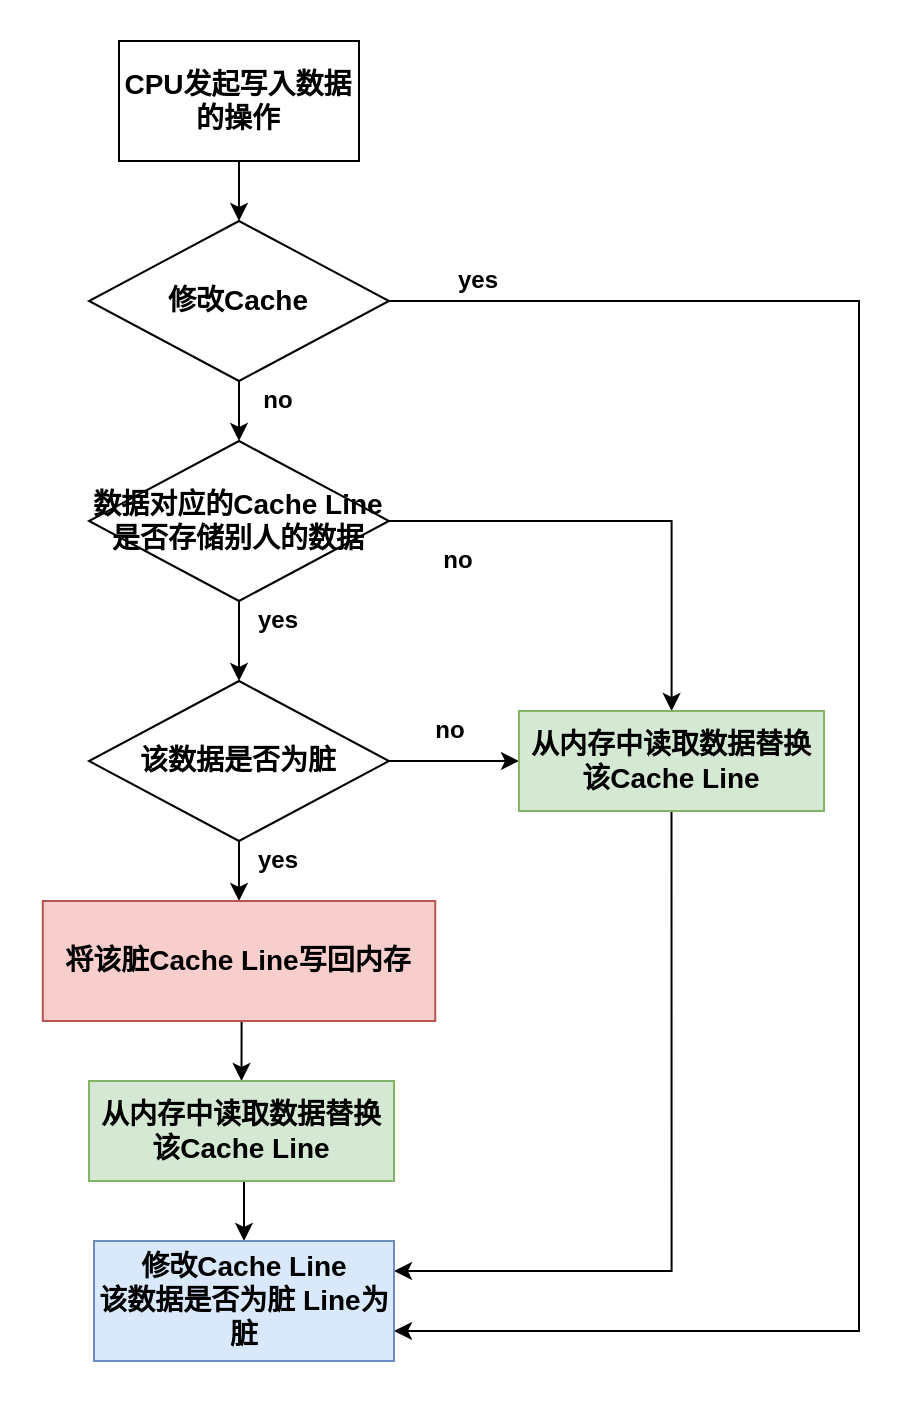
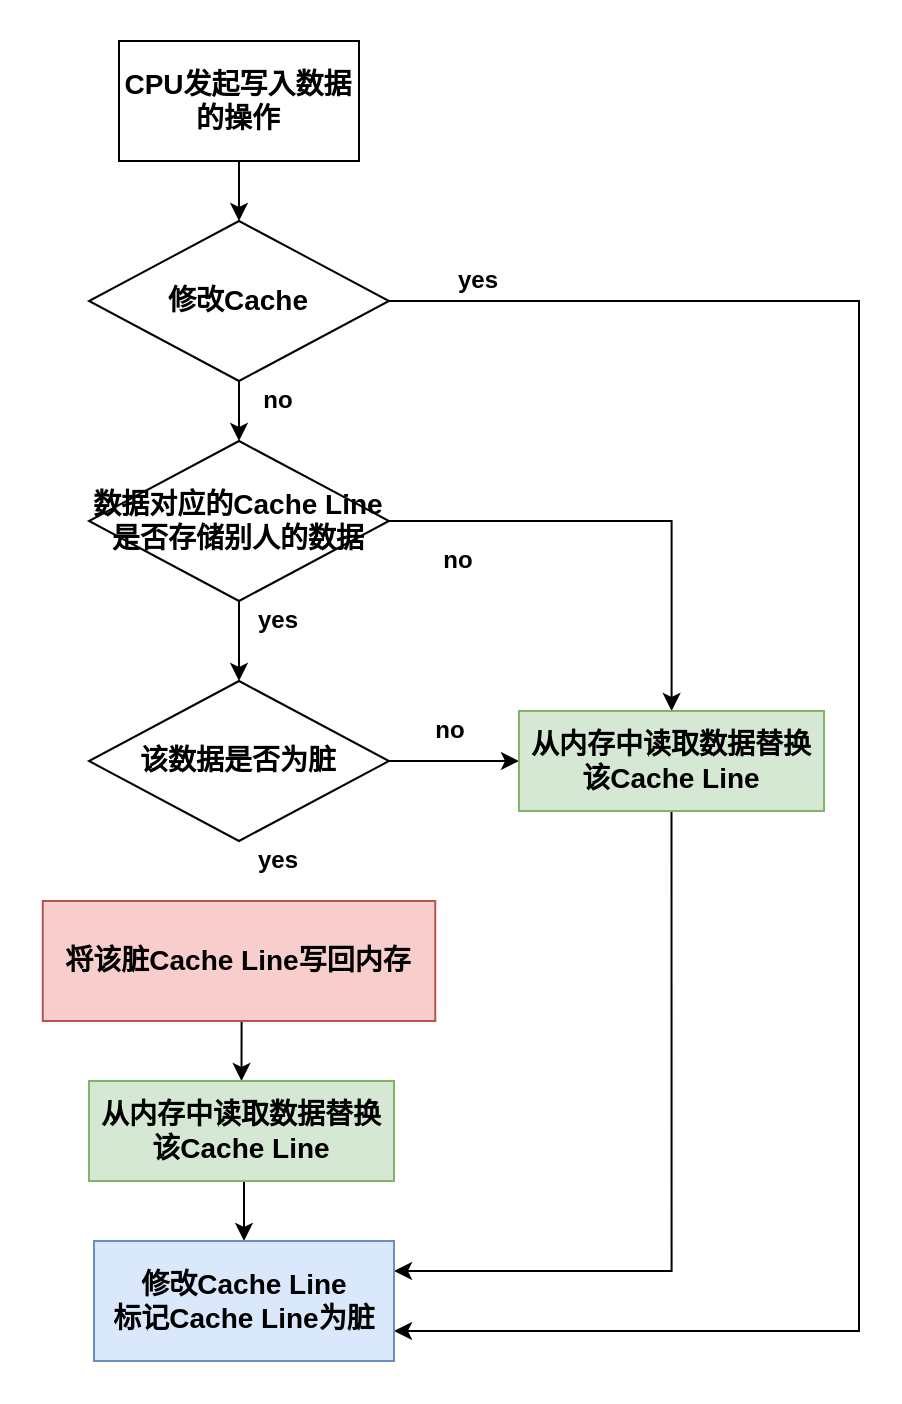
(239, 864) -> none
(245, 1301) -> (245, 1301)
